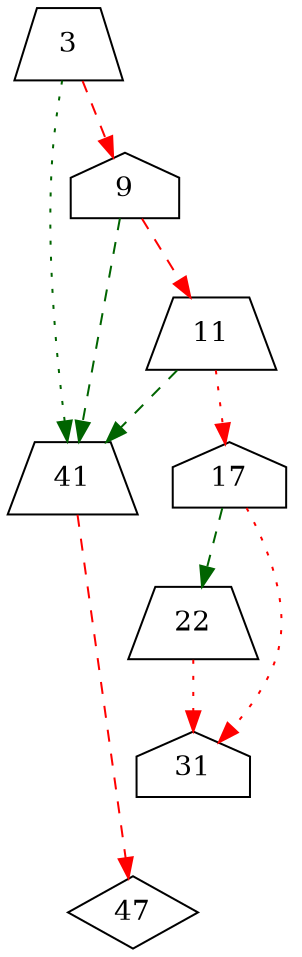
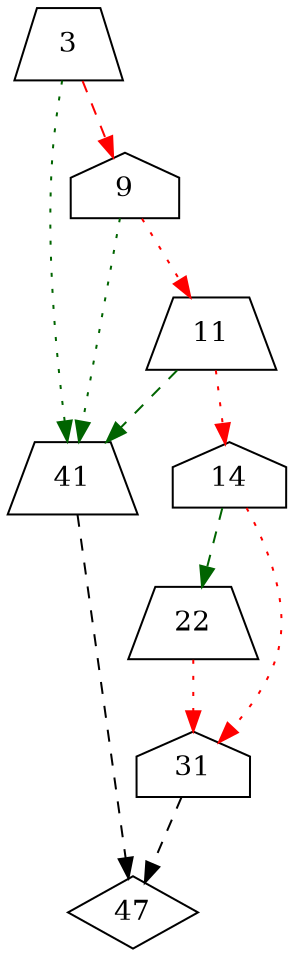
(161, 249) -> (161, 249)
(101, 320) -> (101, 320)
(229, 478) -> (229, 478)
(102, 686) -> (102, 686)
none -> (167, 831)
